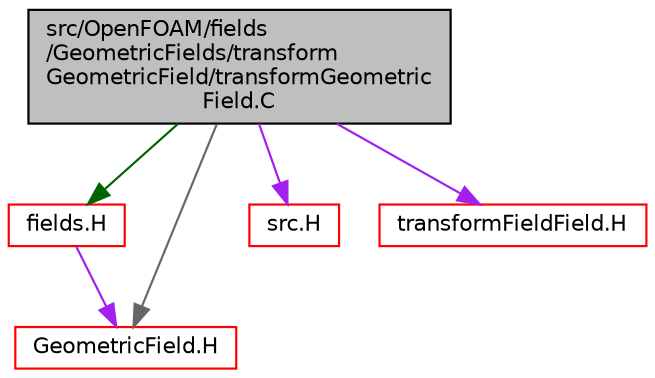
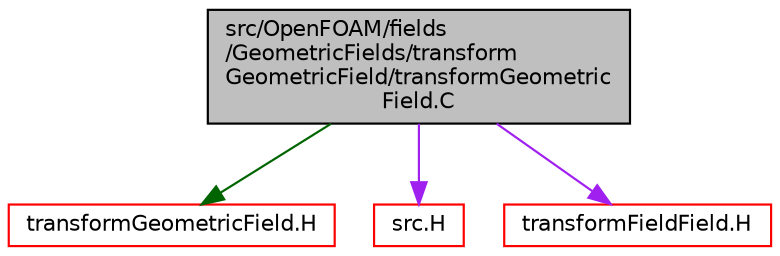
(67, 225) -> (172, 225)
(126, 348) -> none
